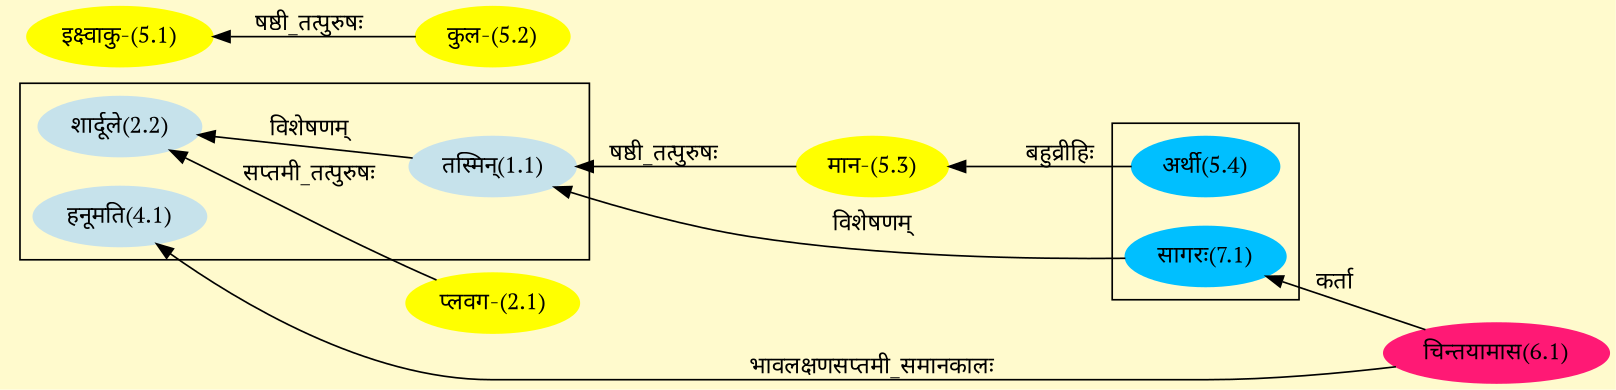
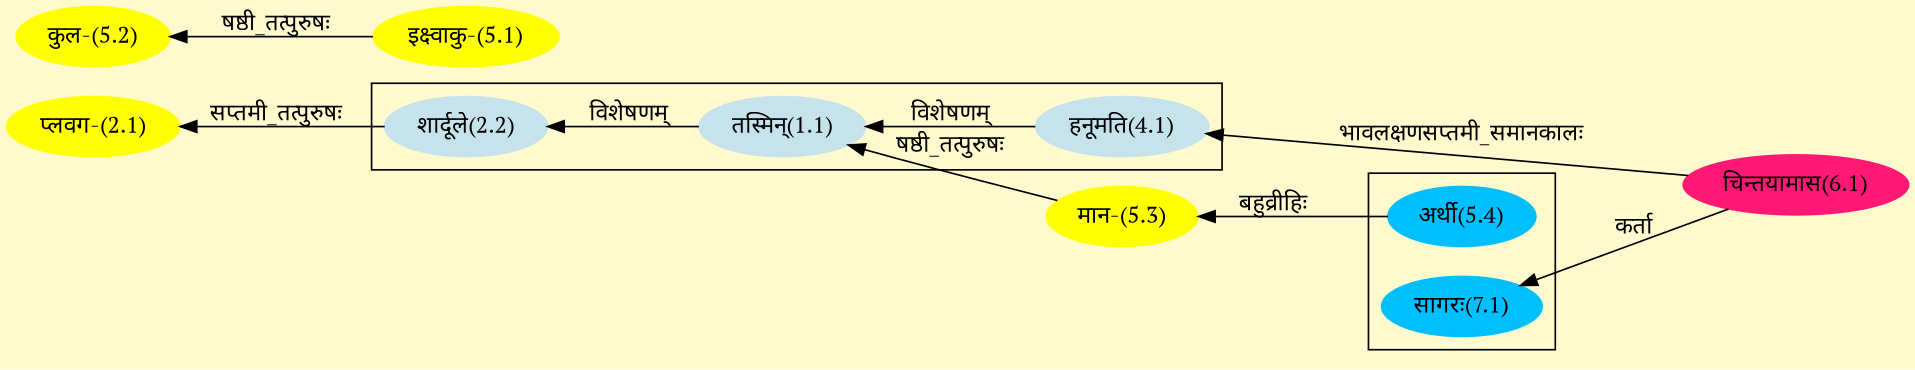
(323, 37) -> (280, 37)
(310, 220) -> (291, 127)
(845, 248) -> (959, 127)
